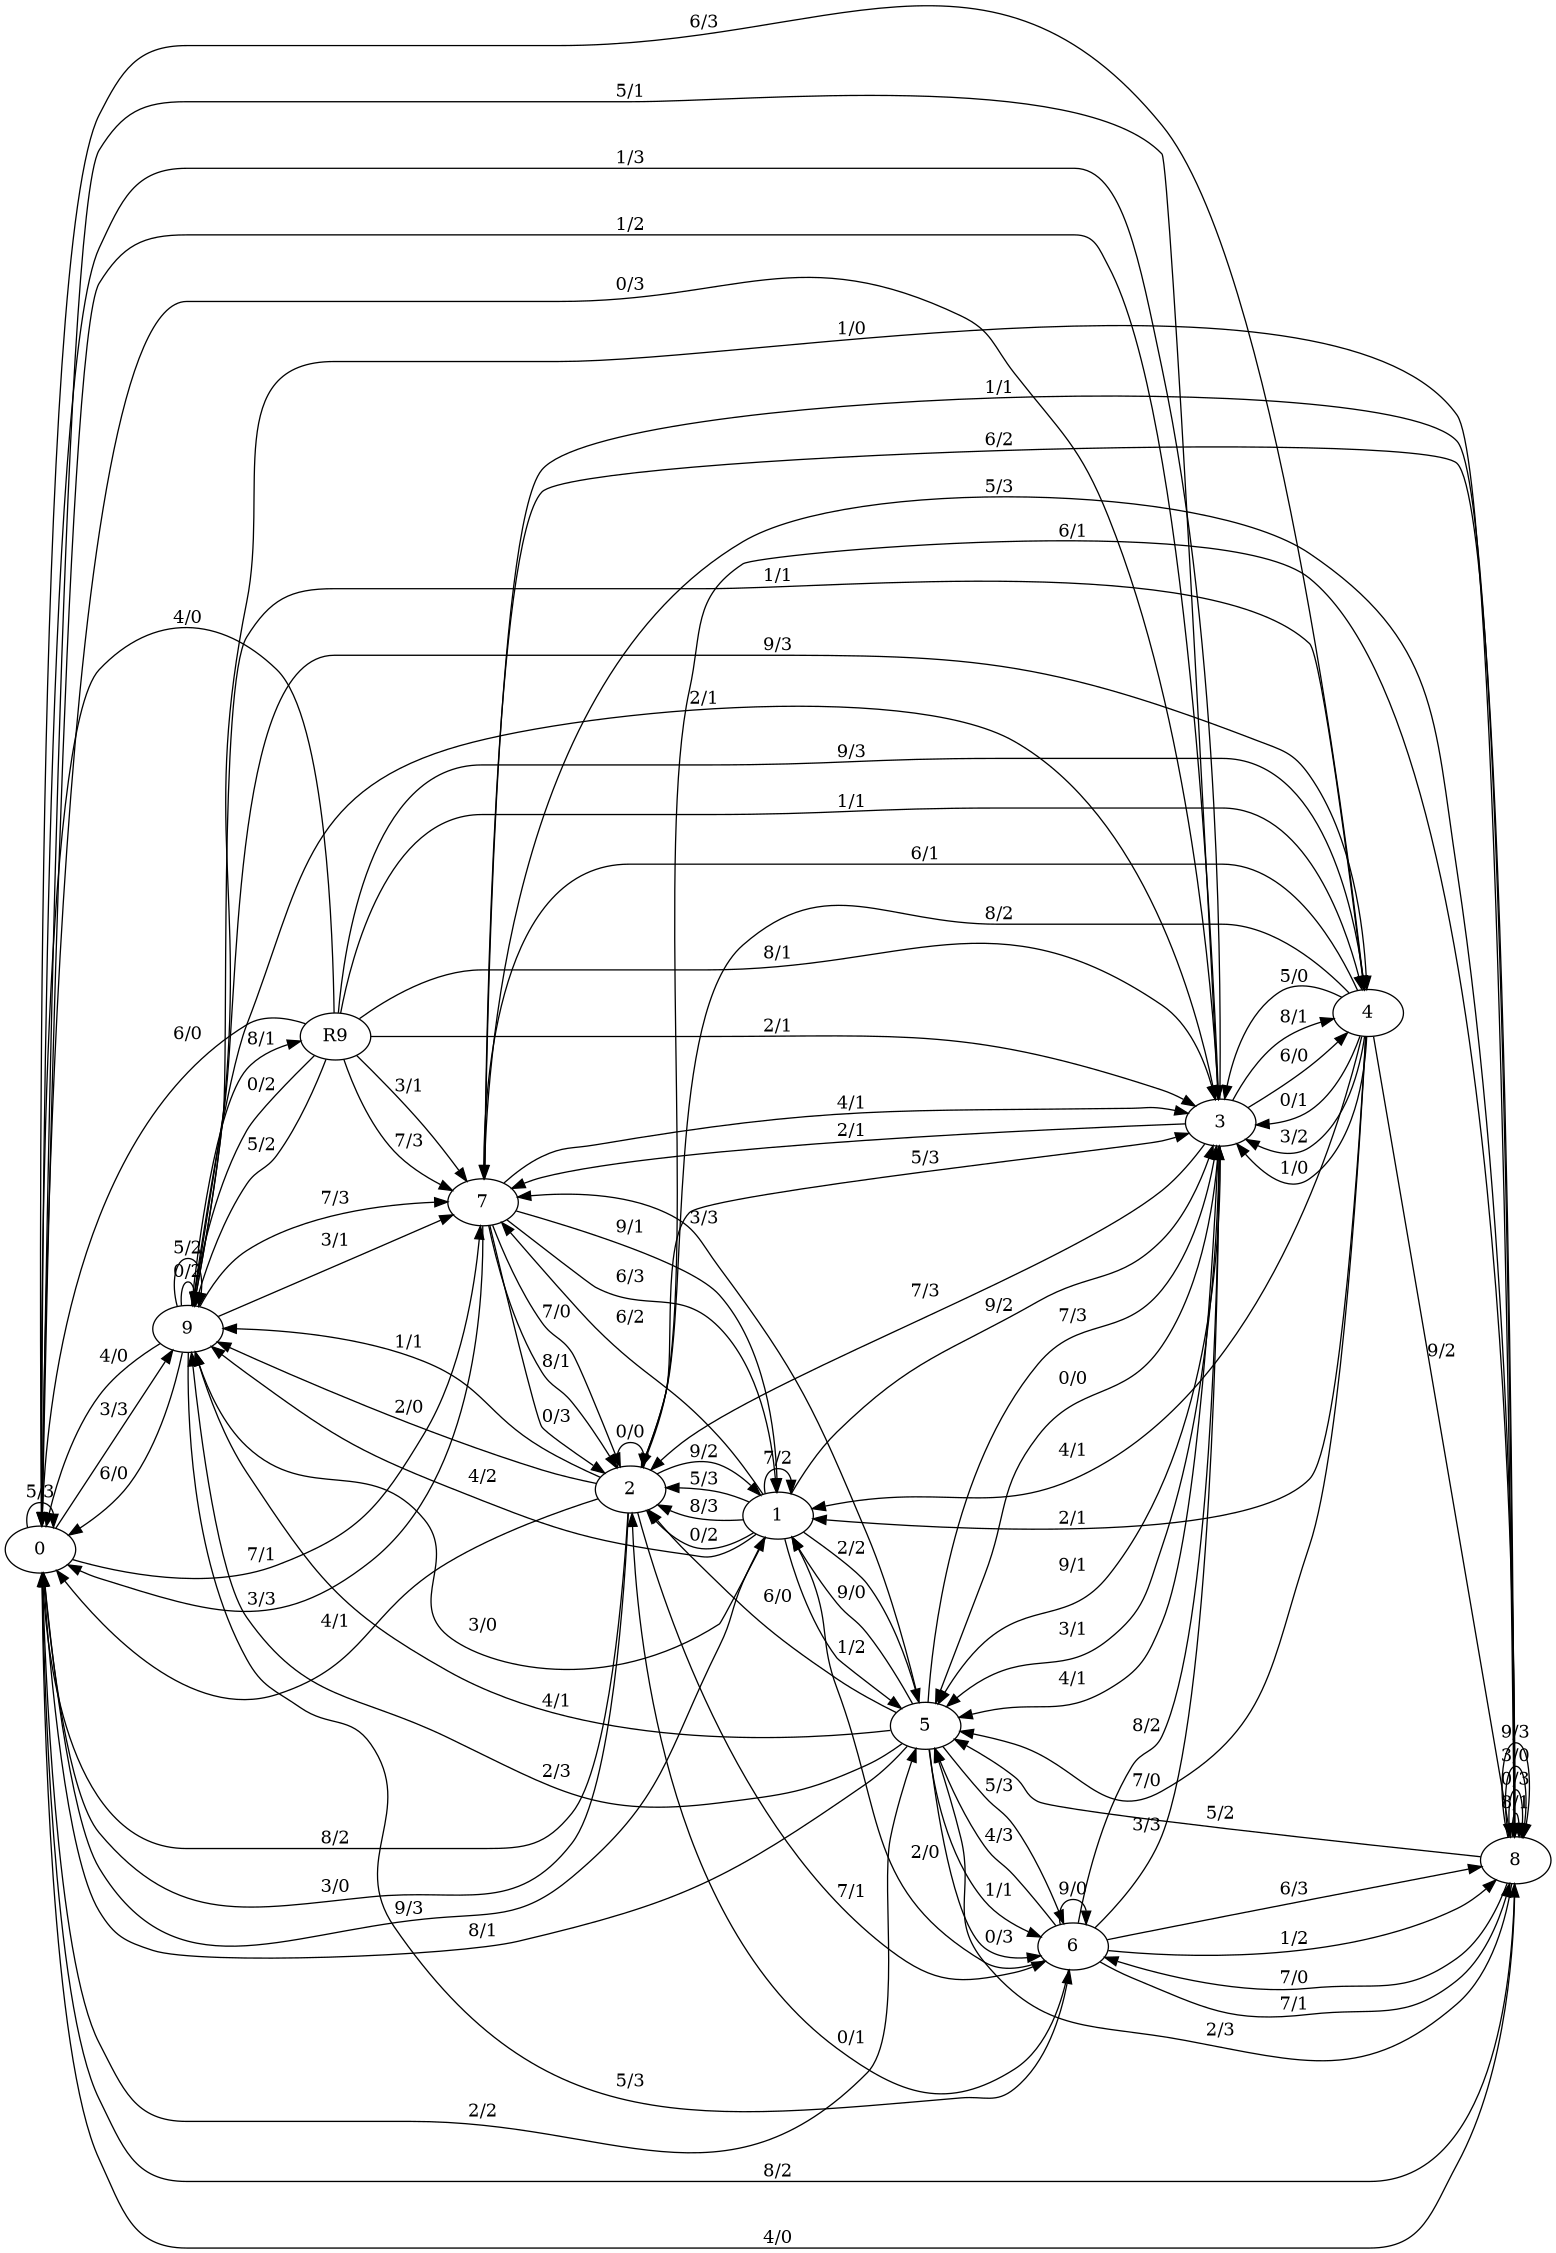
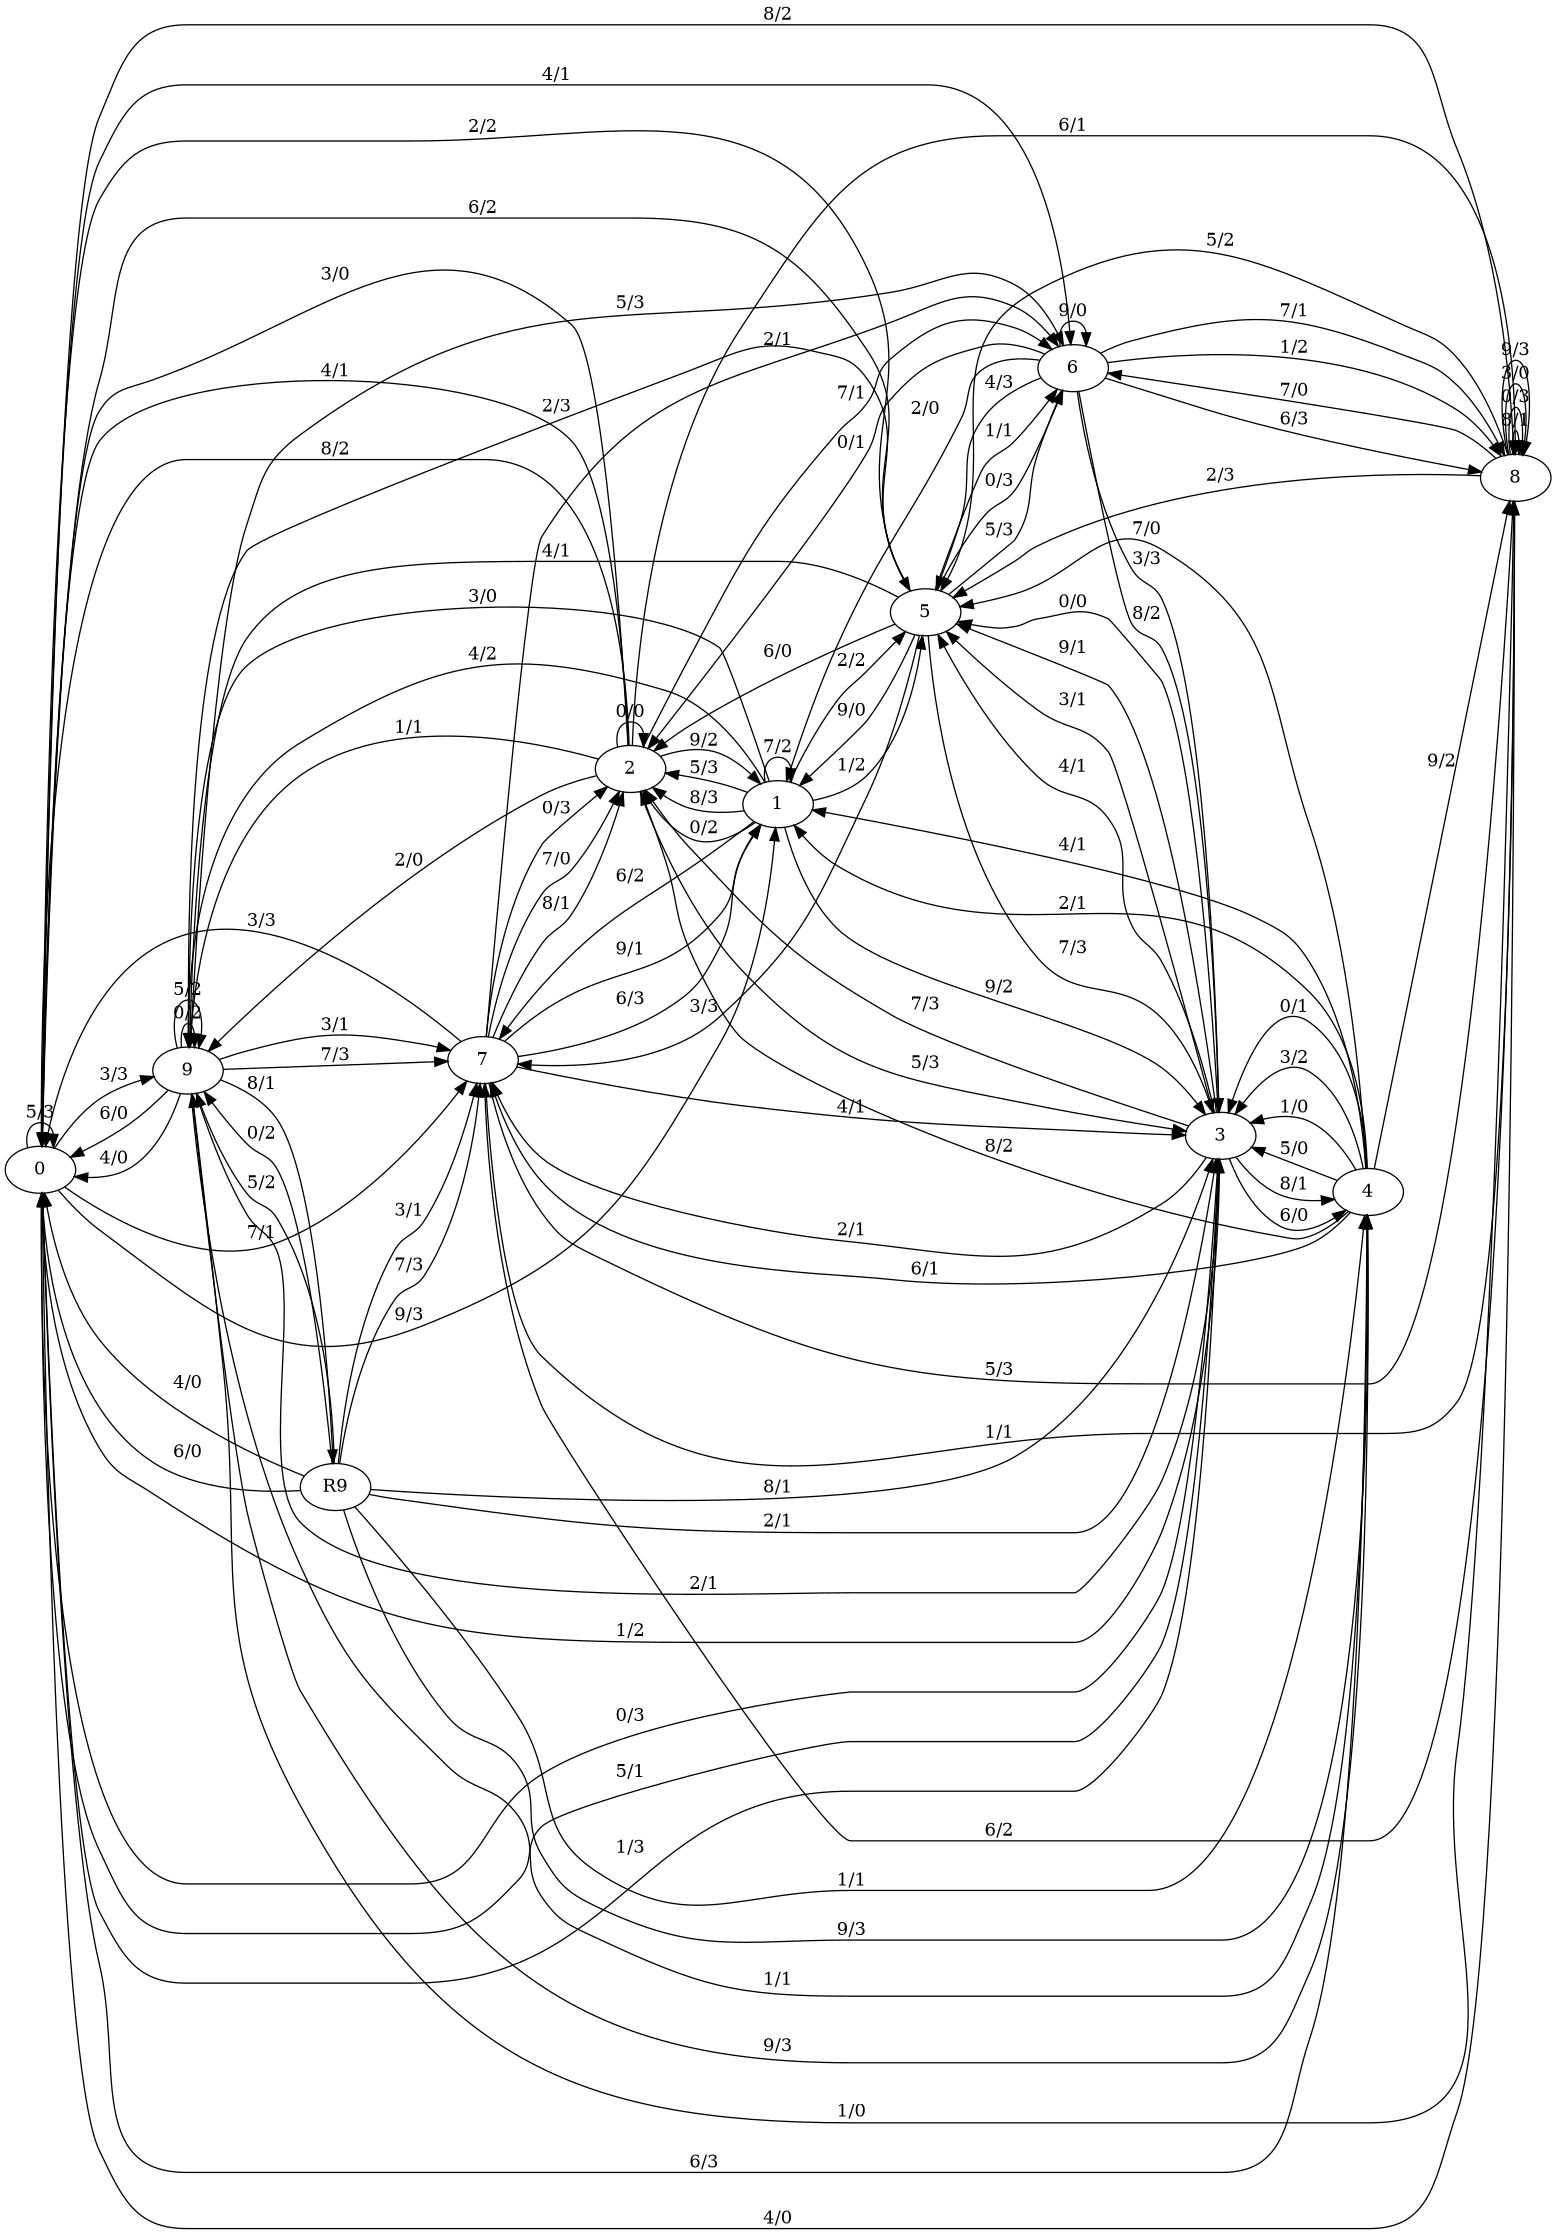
none -> (156, 90)
none -> (553, 521)
(483, 1931) -> (483, 208)
